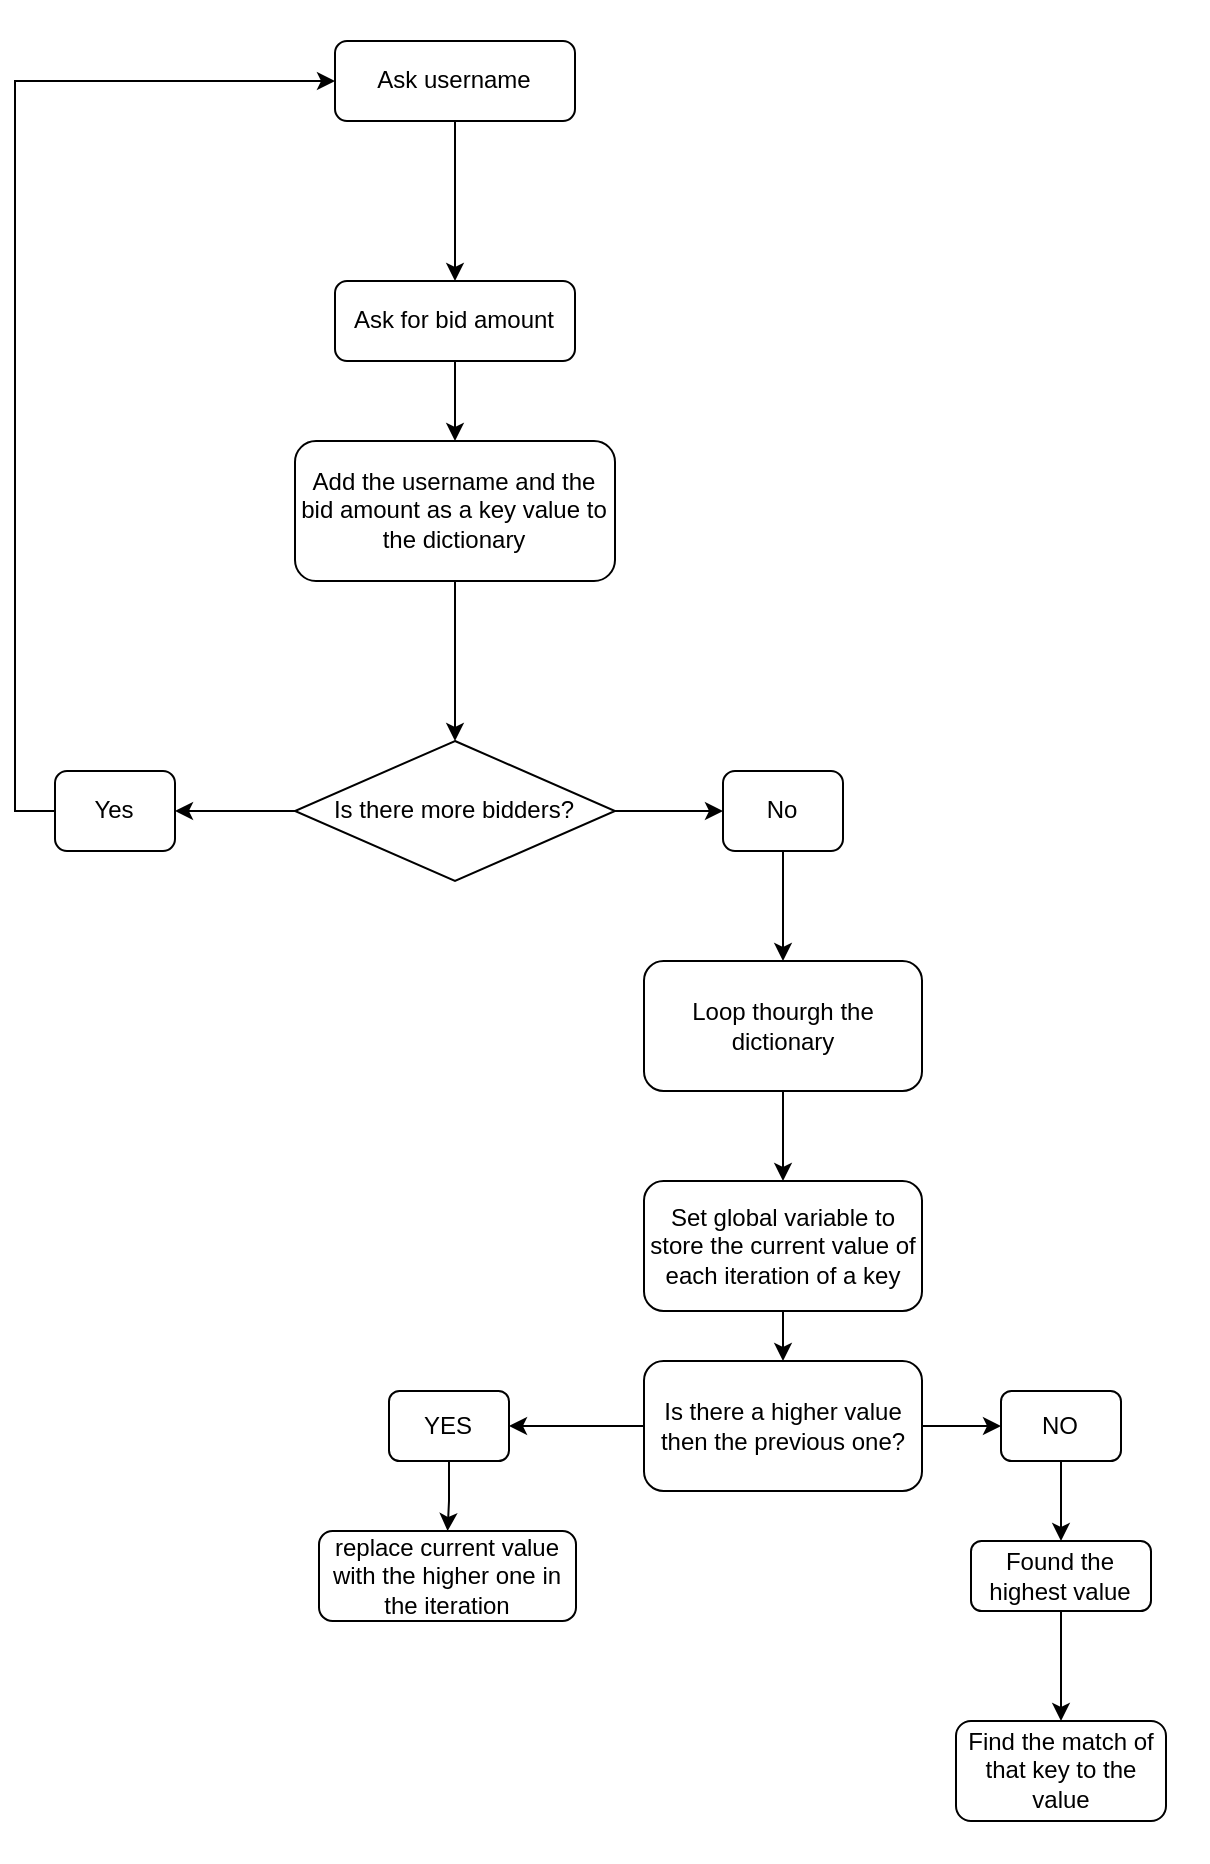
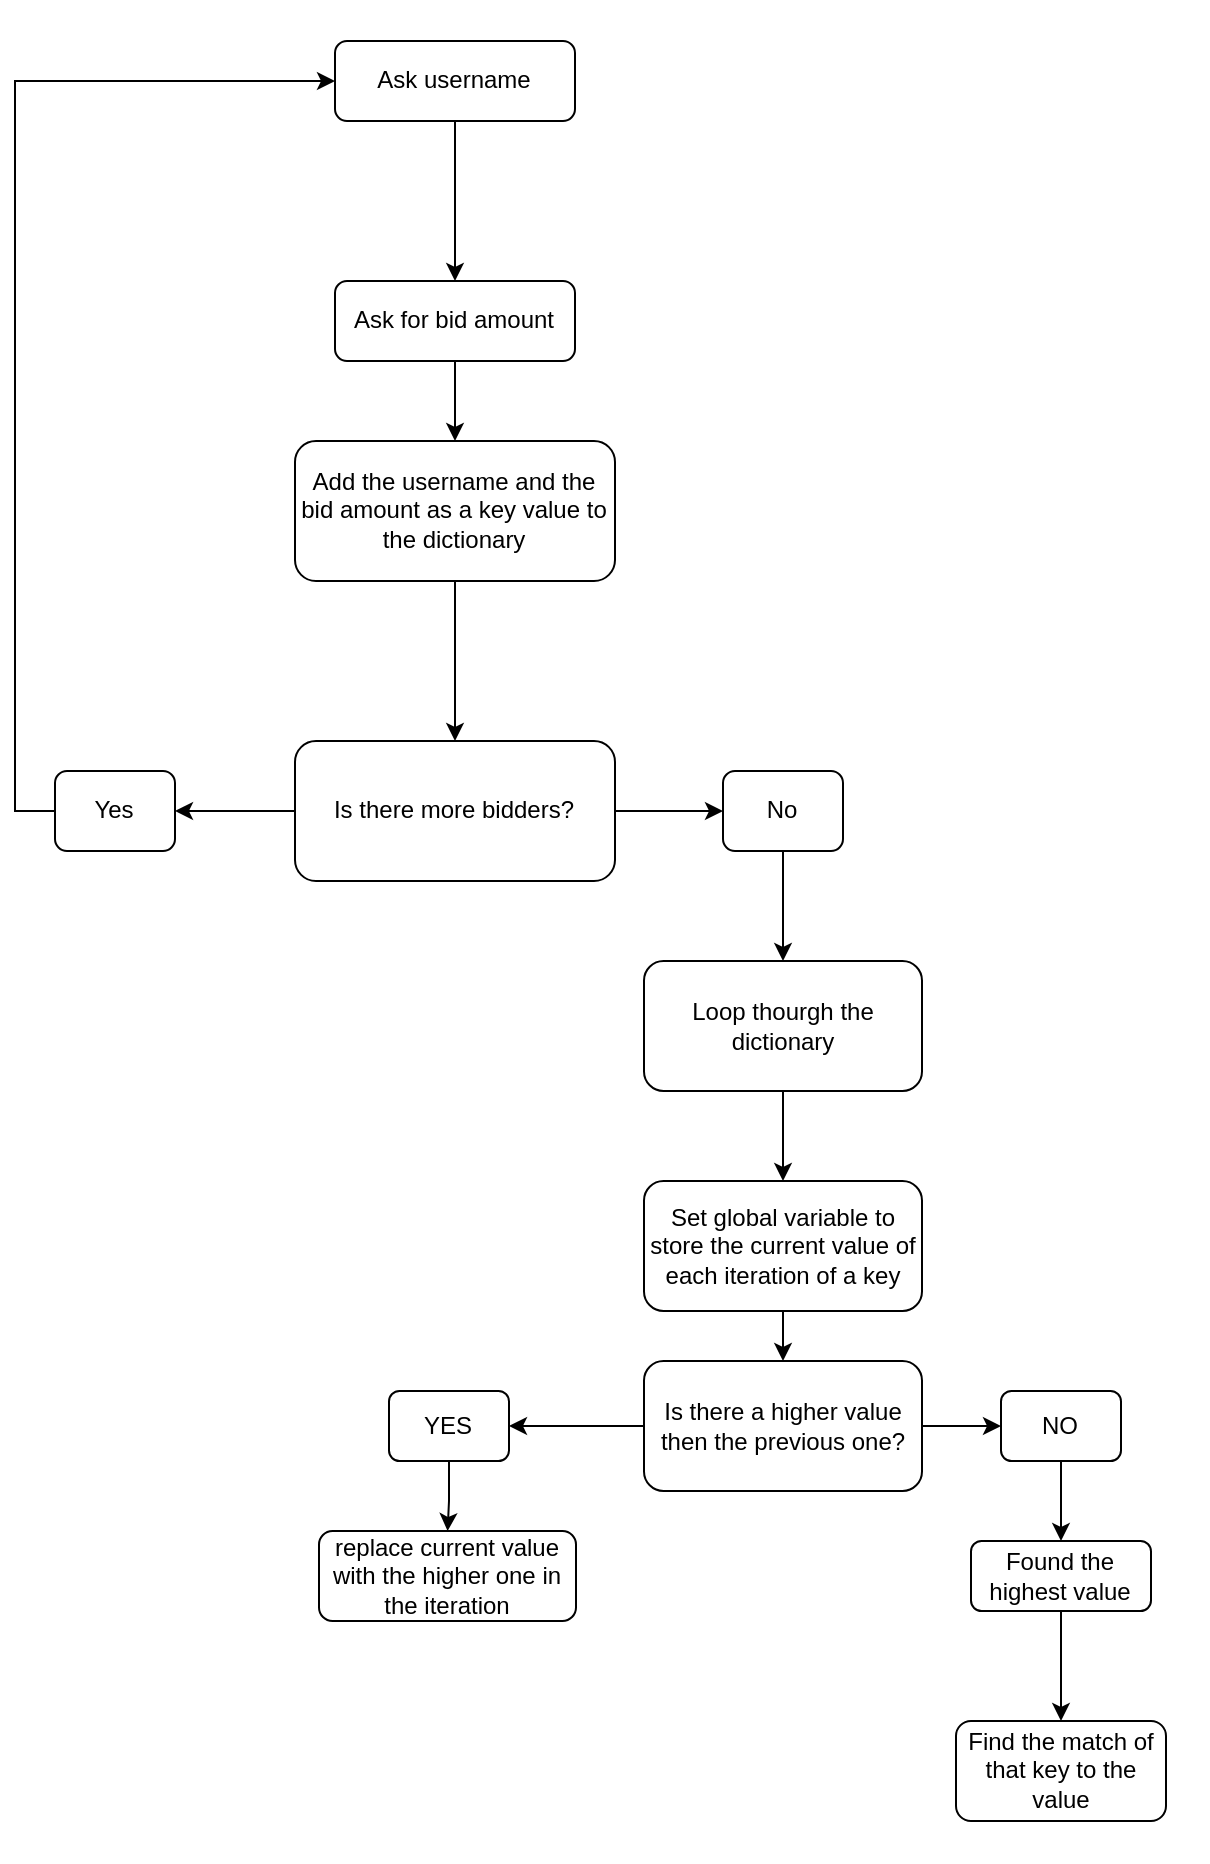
(455, 811) -> (455, 811)
